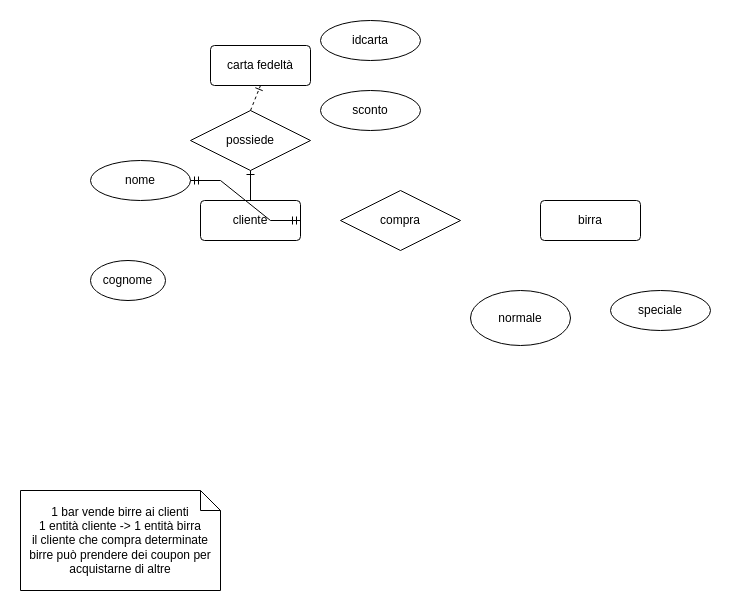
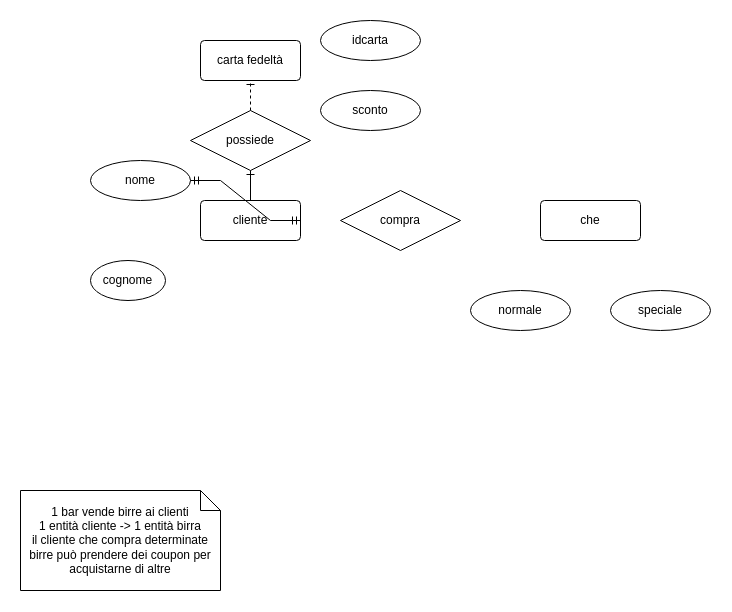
(261, 66) -> (251, 61)
(591, 221) -> (591, 221)
(521, 318) -> (521, 311)
